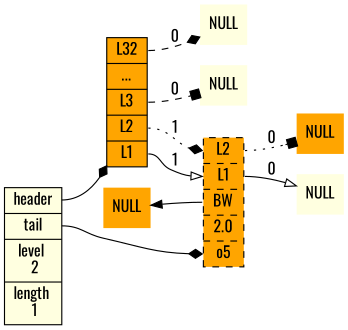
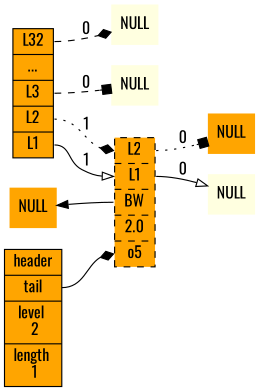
(83, 194) -> none
(33, 256) -> (33, 318)
